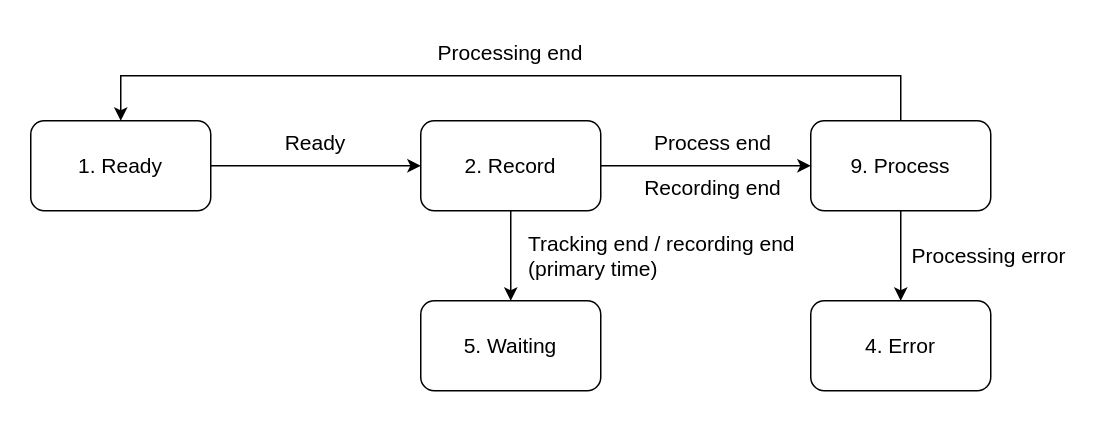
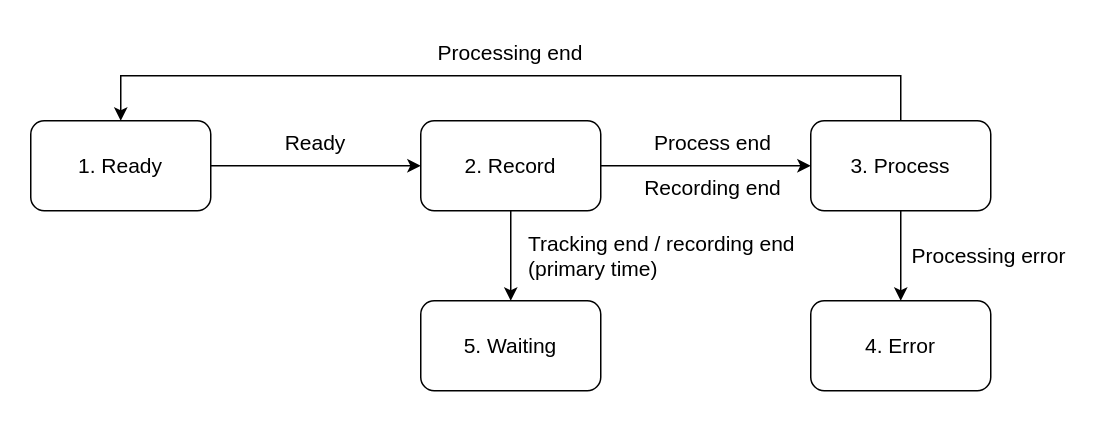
(901, 166) -> (901, 166)
